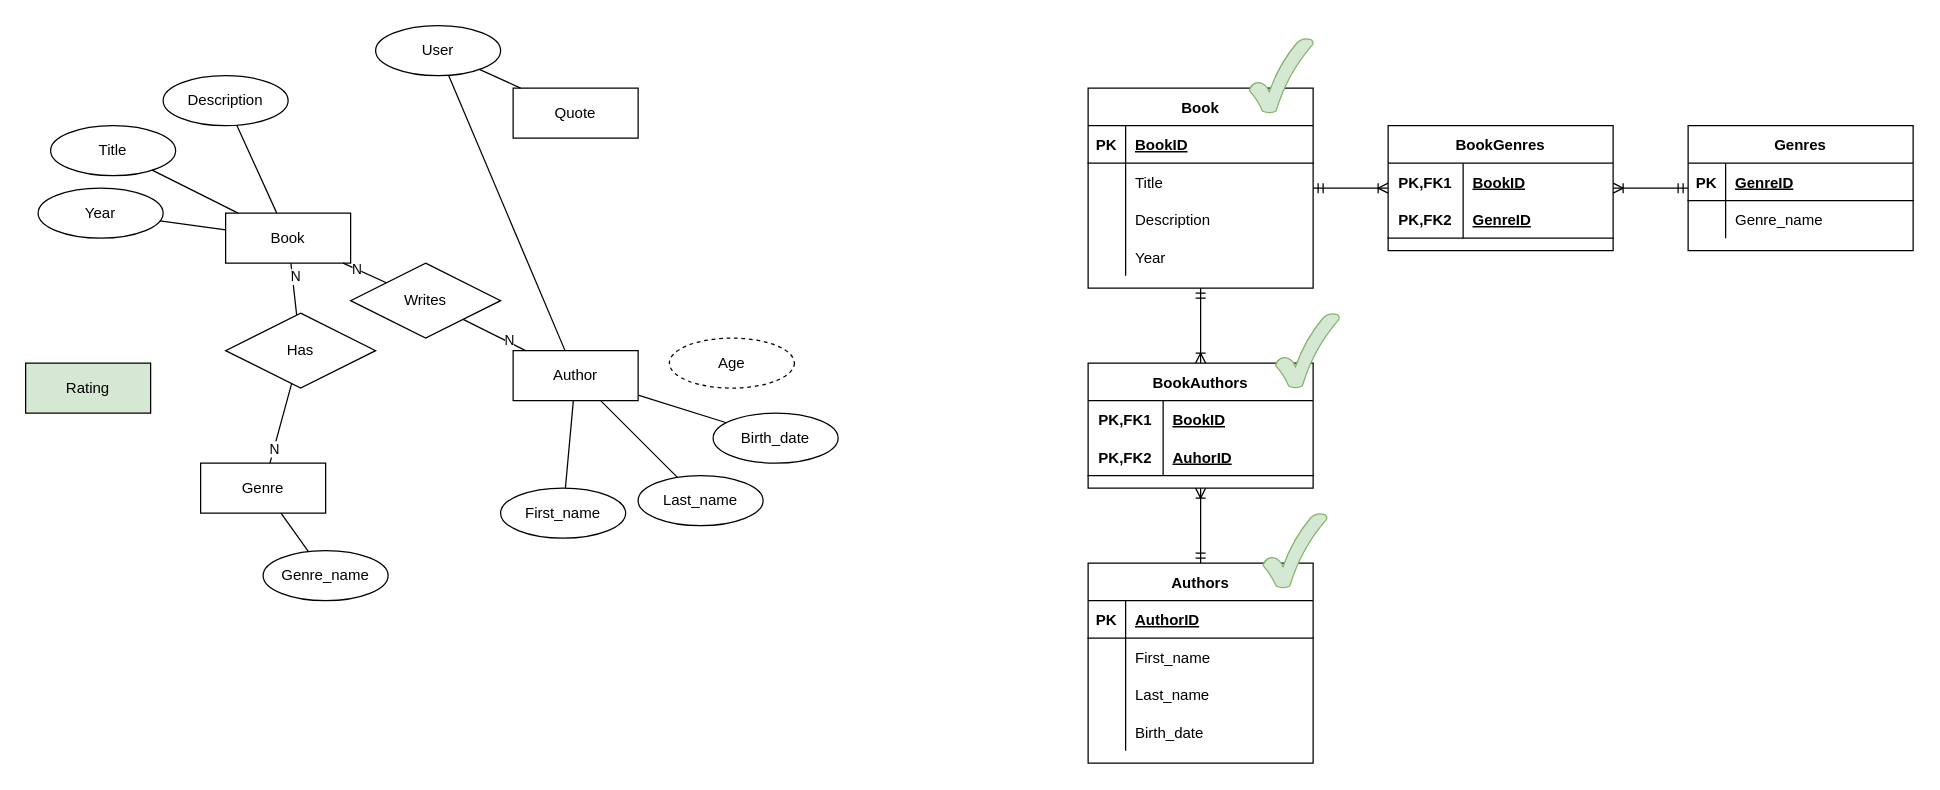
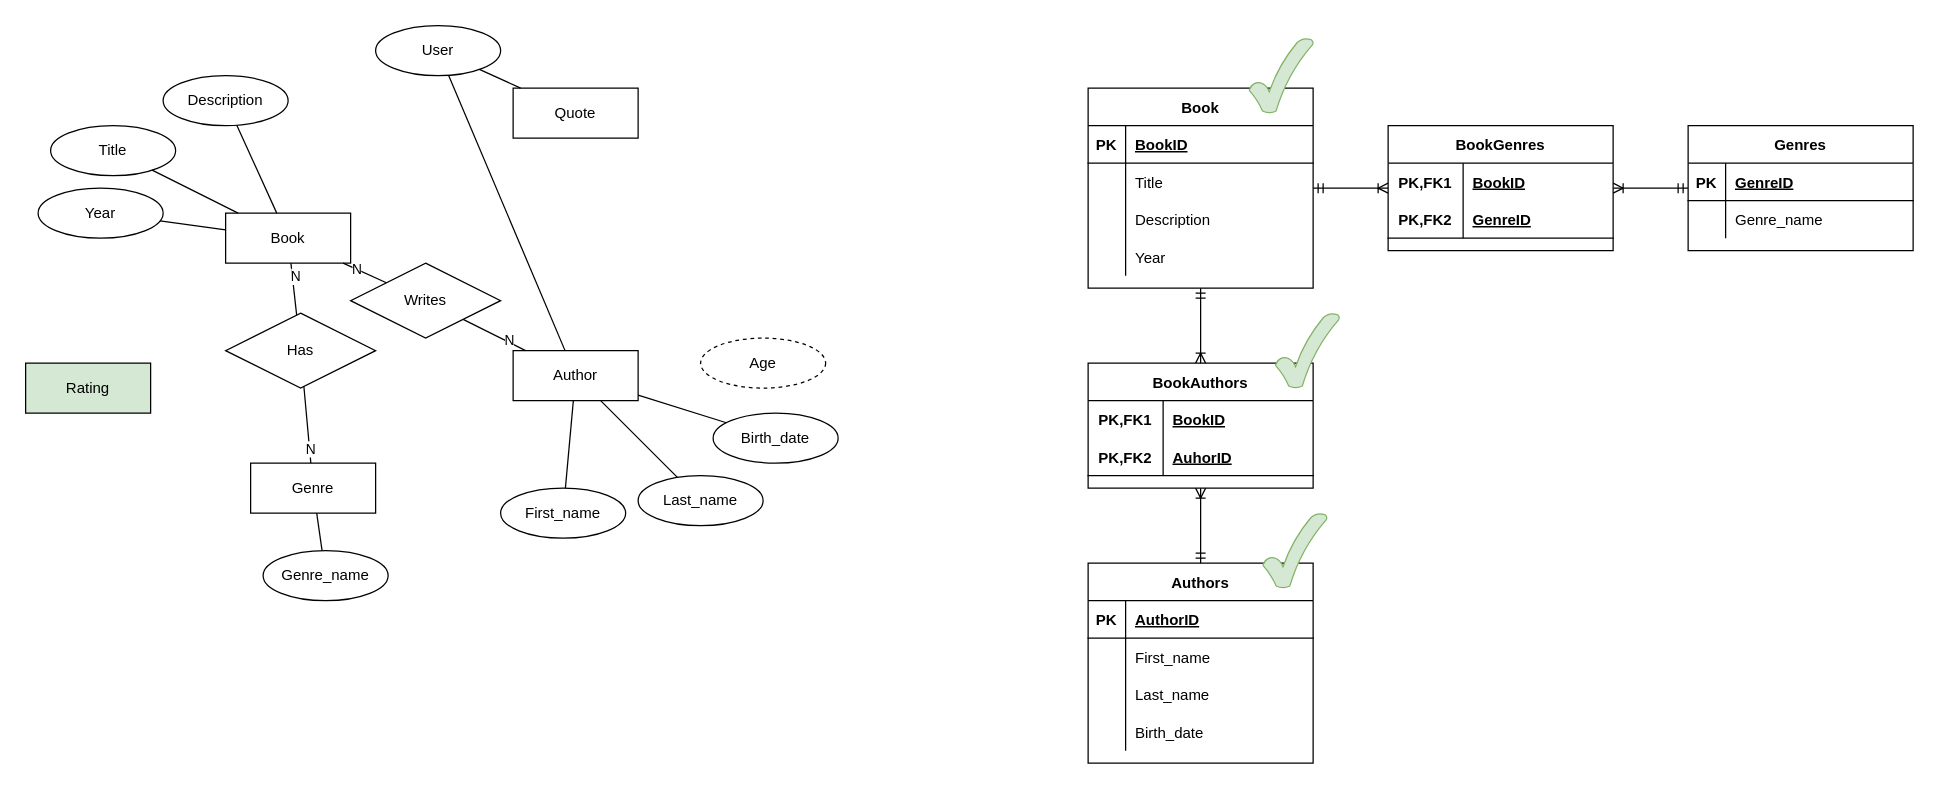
(732, 363) -> (763, 363)
(263, 488) -> (313, 488)
